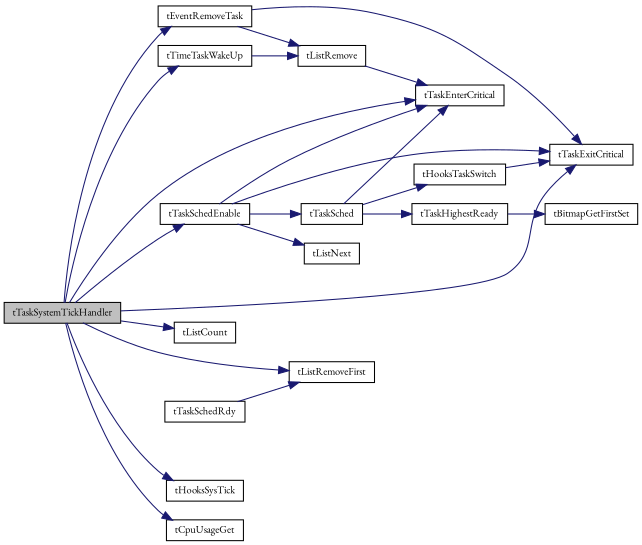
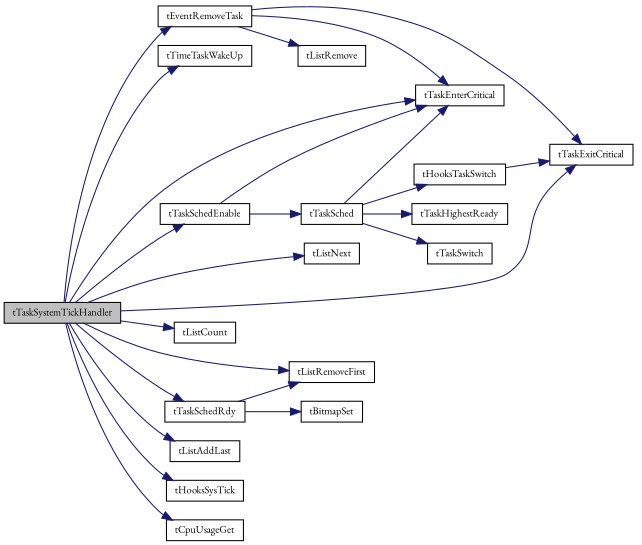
(270, 56) -> none
(391, 74) -> (352, 29)
(375, 161) -> none
(591, 214) -> none
(266, 233) -> (188, 272)
none -> (460, 254)
none -> (123, 362)
none -> (332, 412)
none -> (205, 451)
